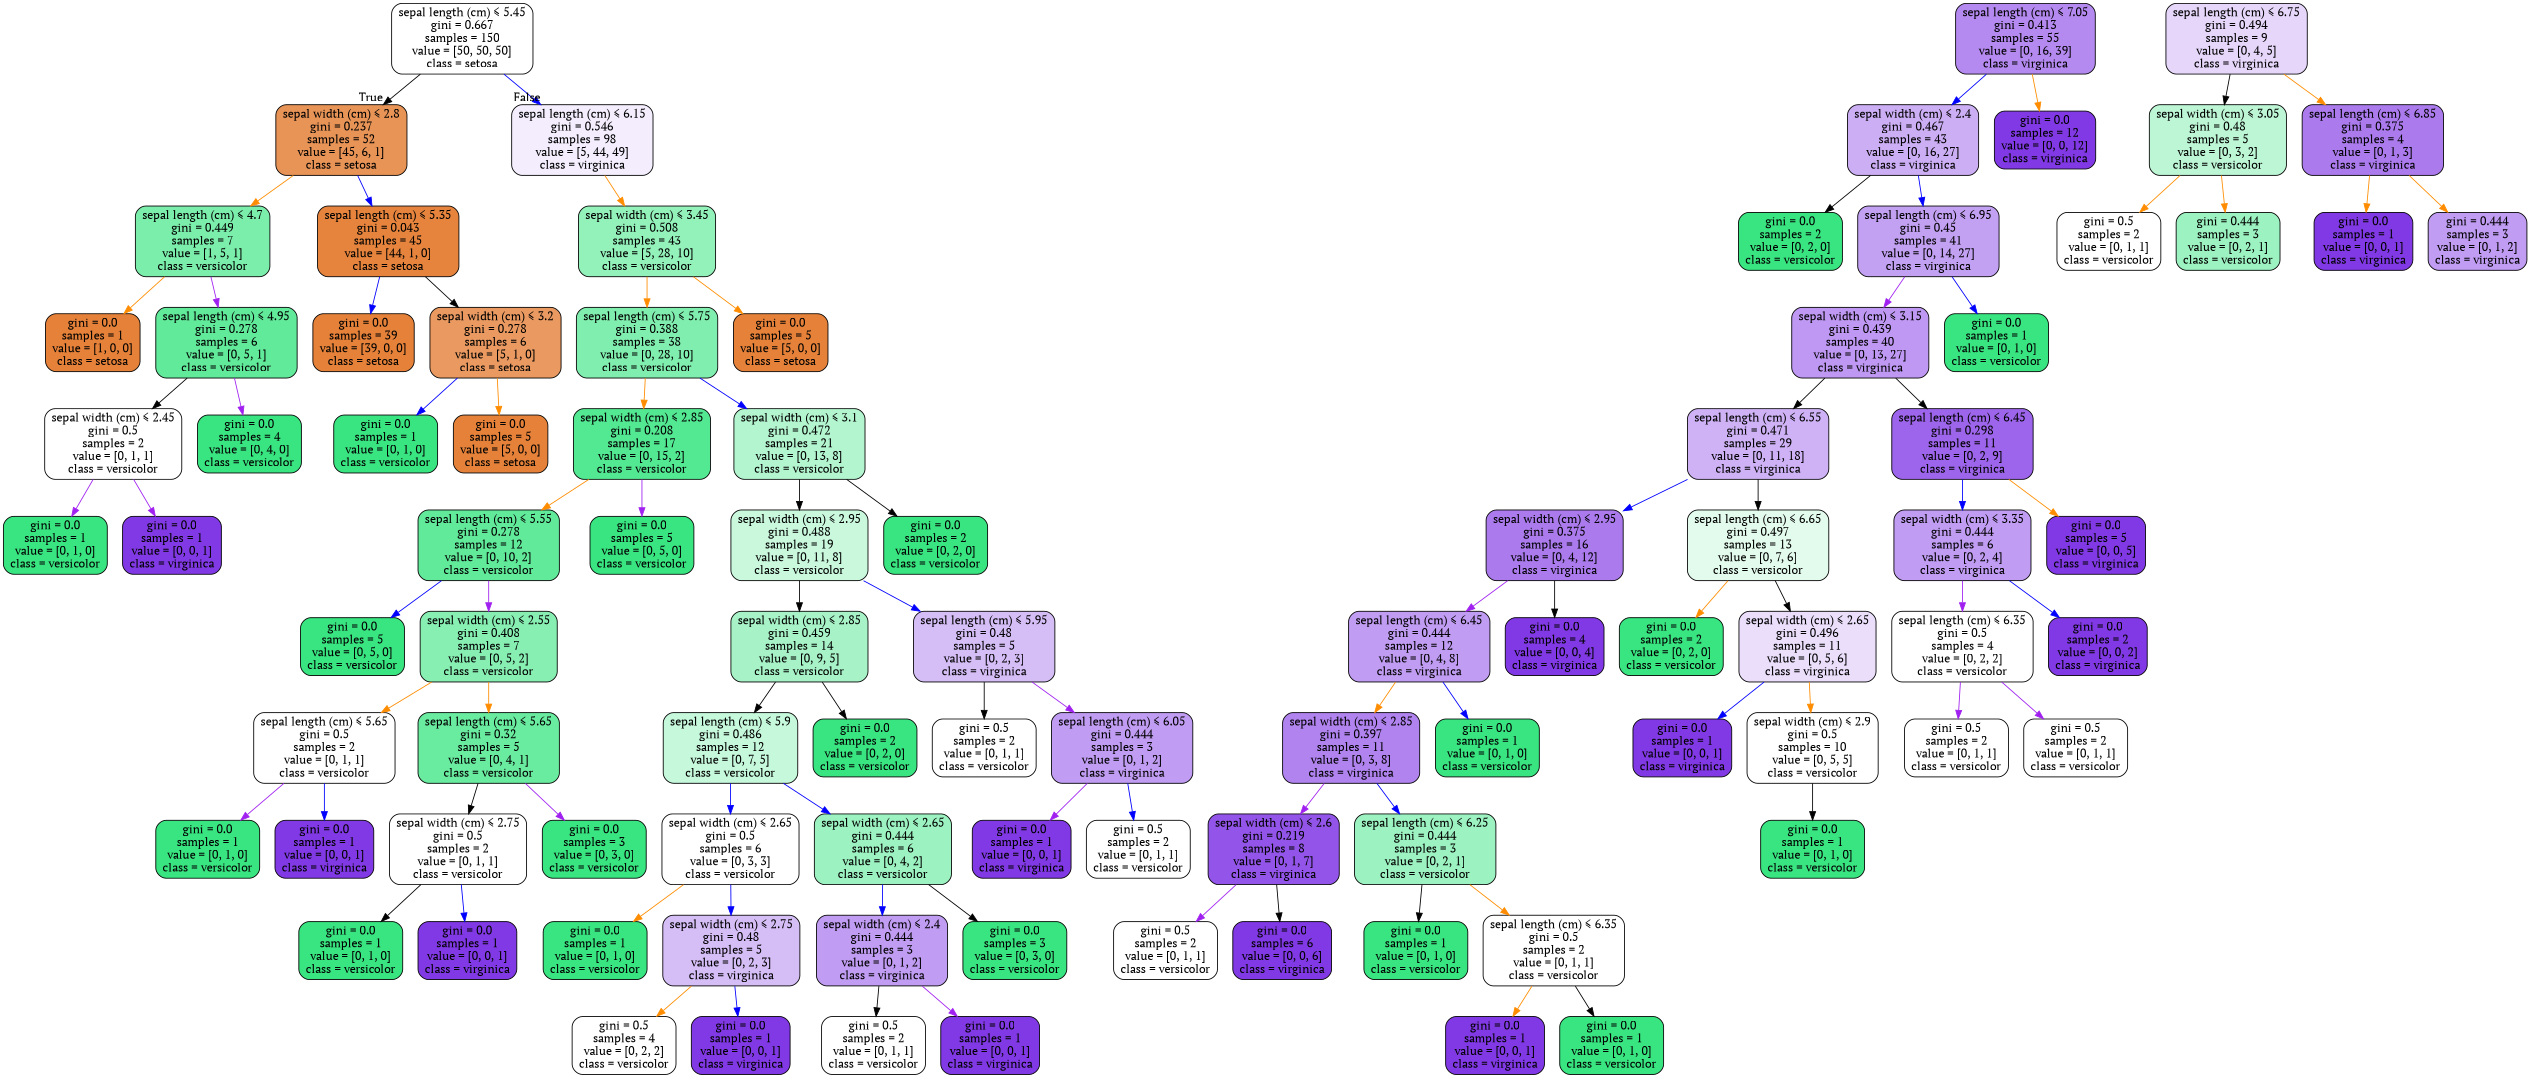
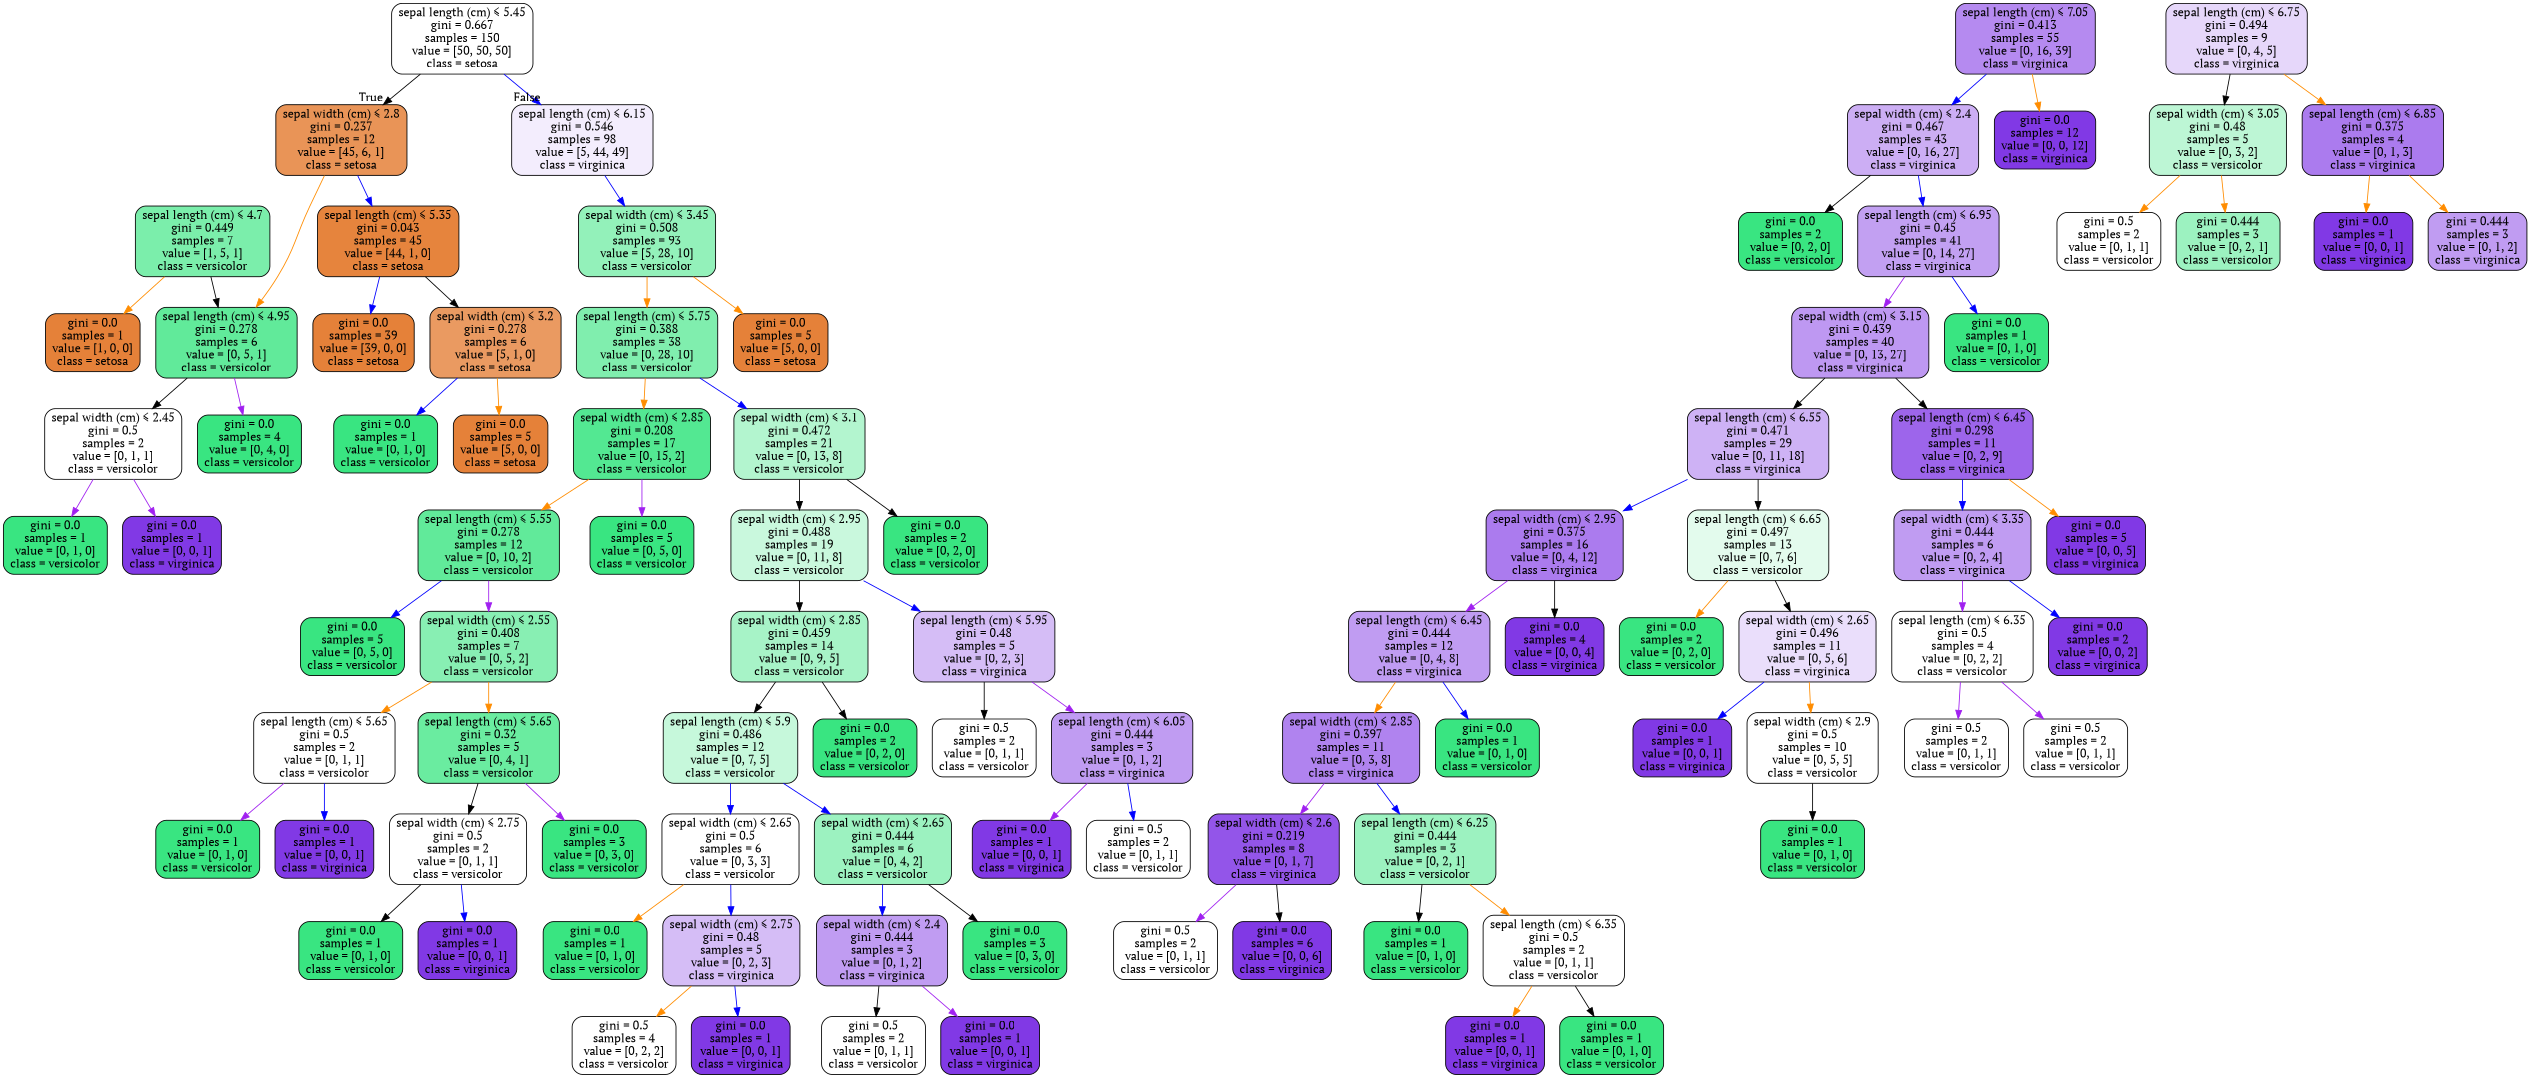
(341, 140) -> (341, 140)
(612, 187) -> (612, 187)
(276, 188) -> (296, 240)
(647, 241) -> (647, 241)
(214, 288) -> (214, 288)
